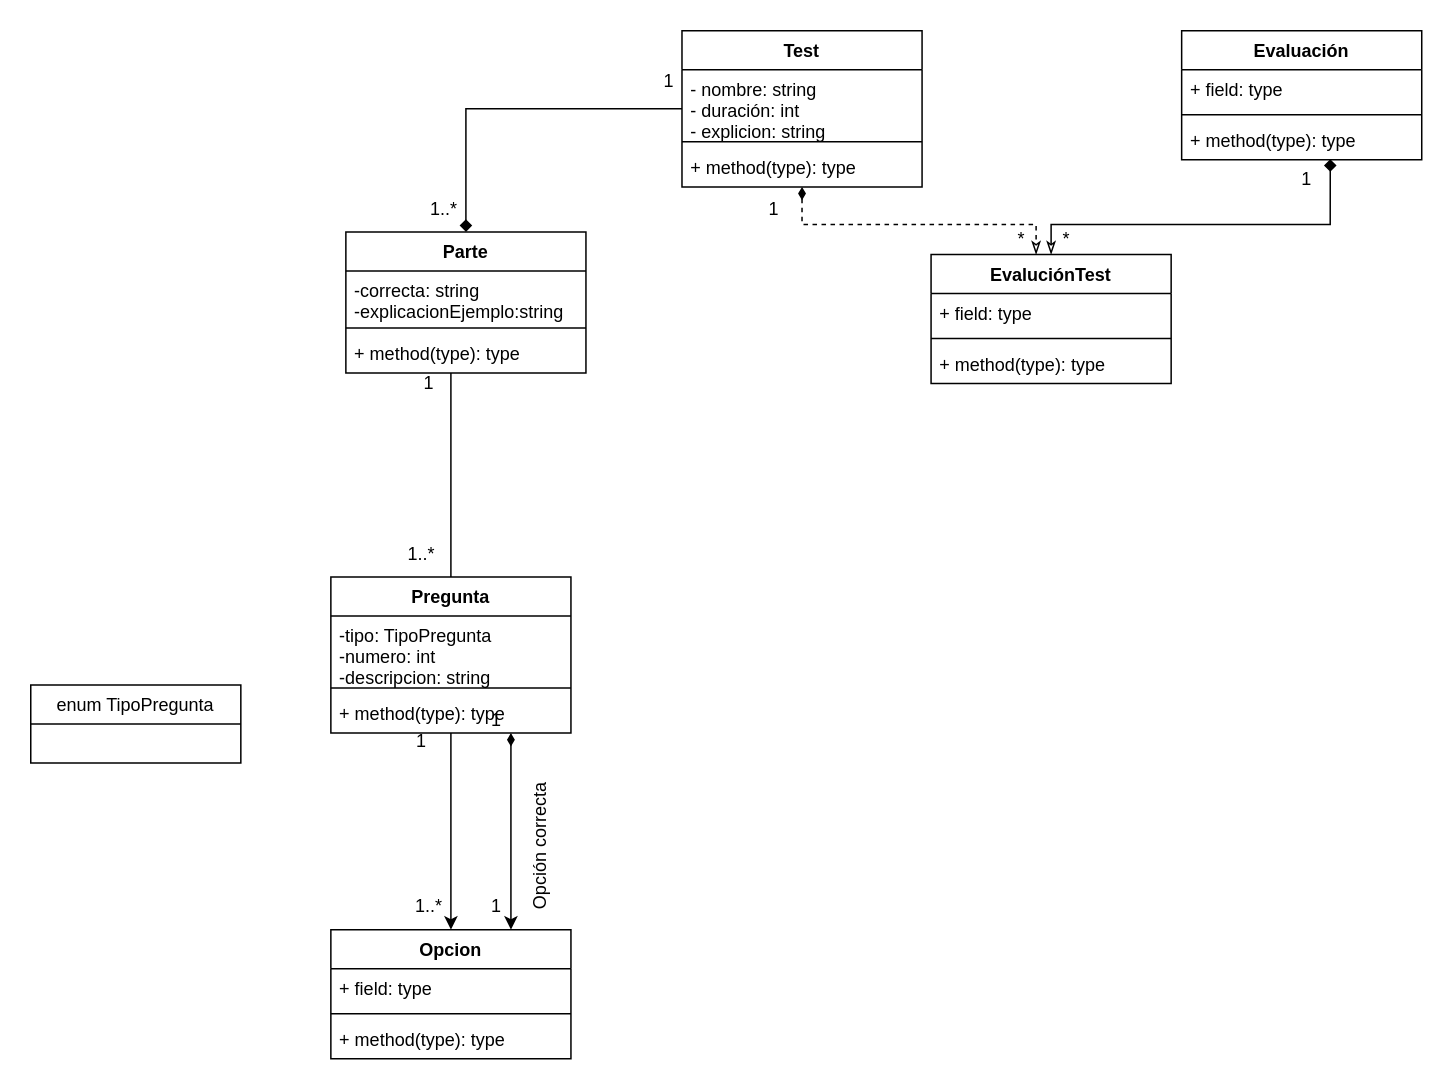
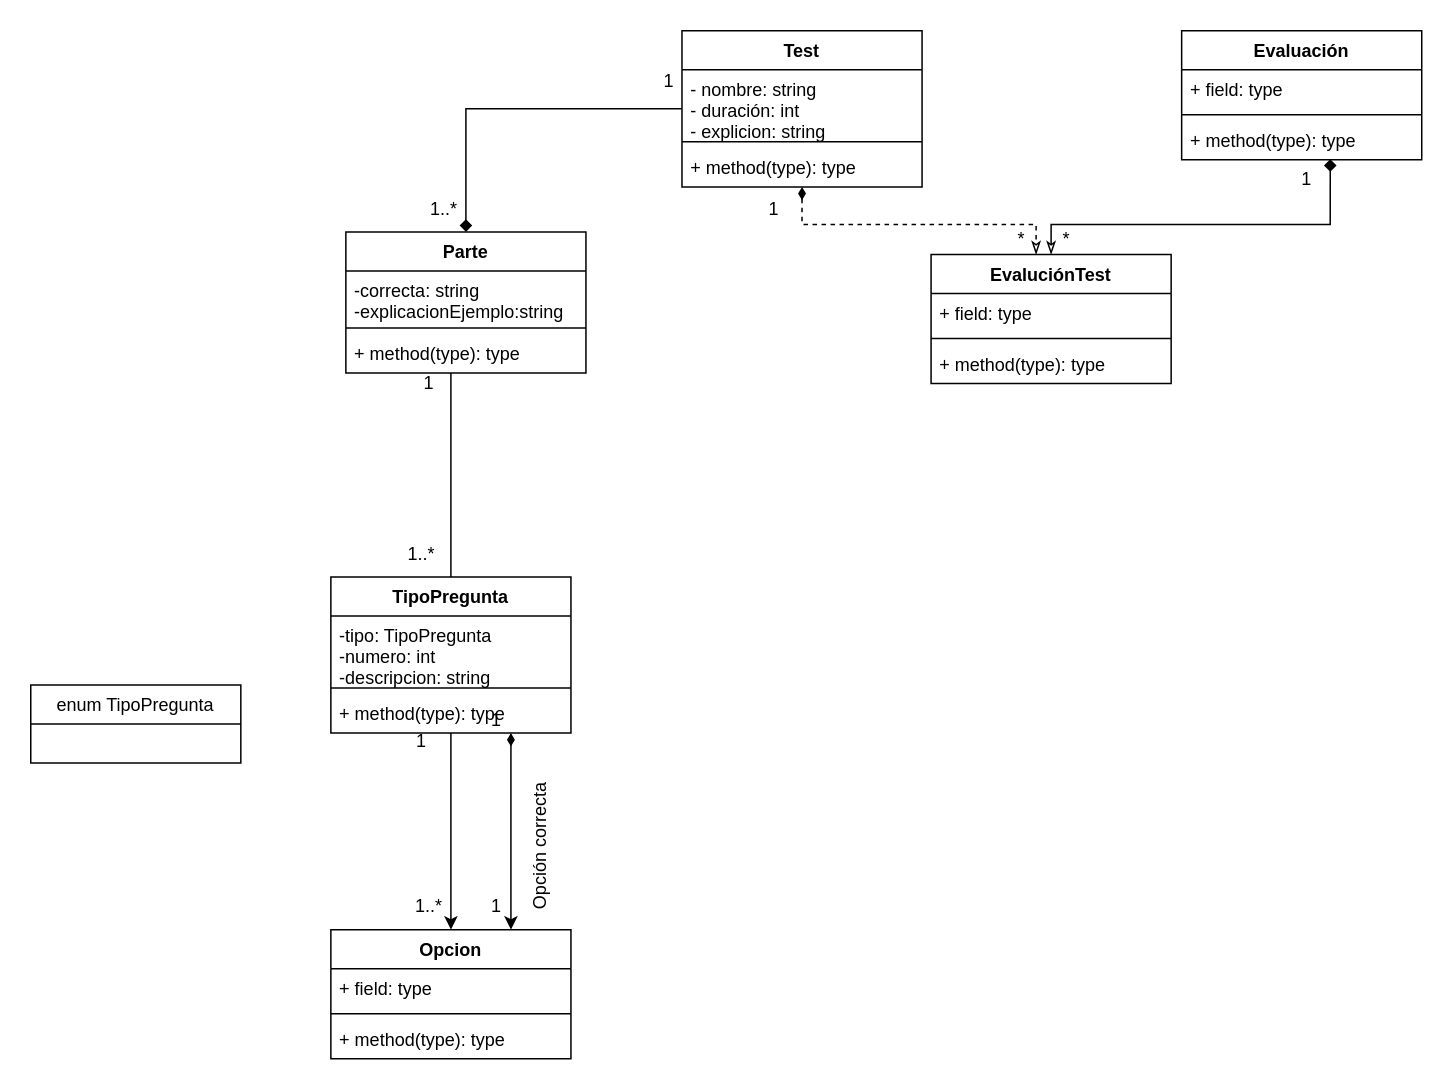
(450, 597) -> (450, 597)
